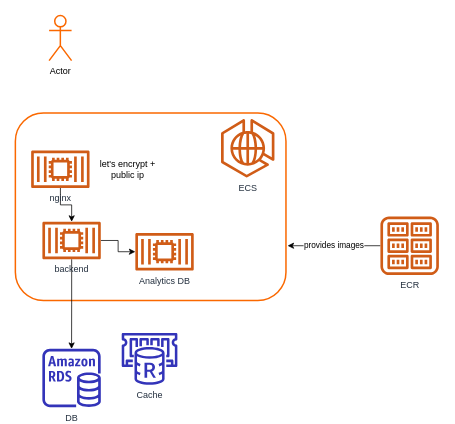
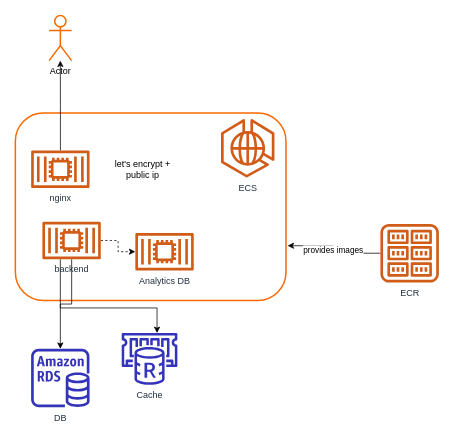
(128, 169) -> (143, 169)
(62, 205) -> (60, 108)
(118, 243) -> (118, 243)
(410, 246) -> (410, 253)
none -> (60, 279)
(72, 378) -> (60, 378)
